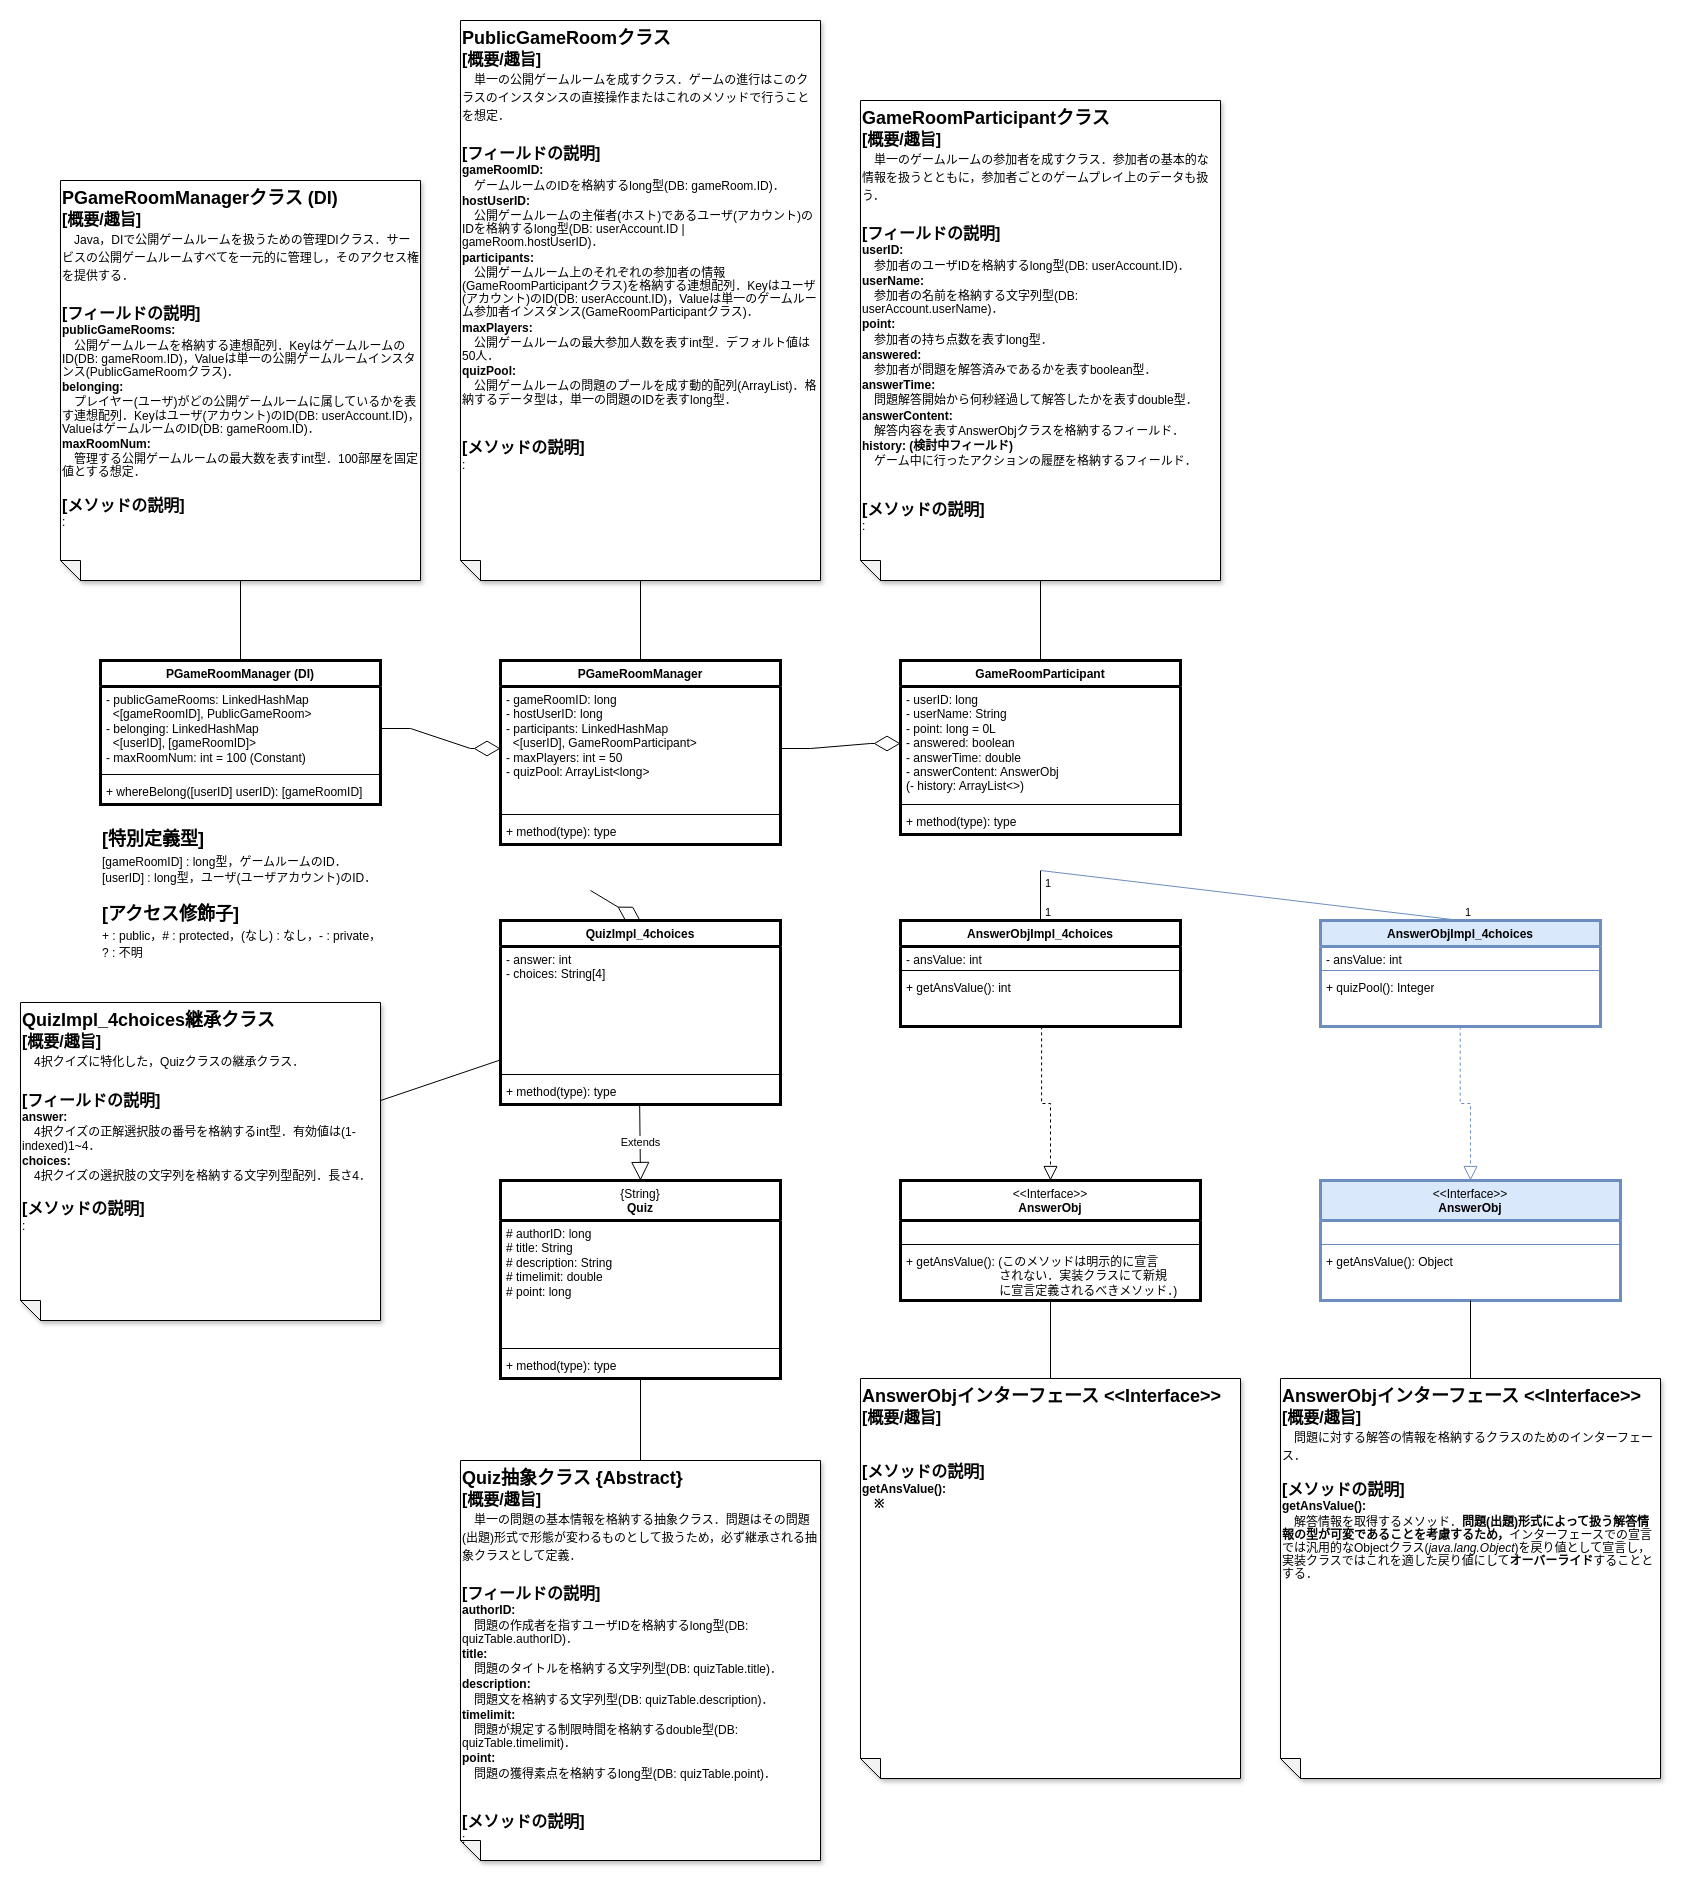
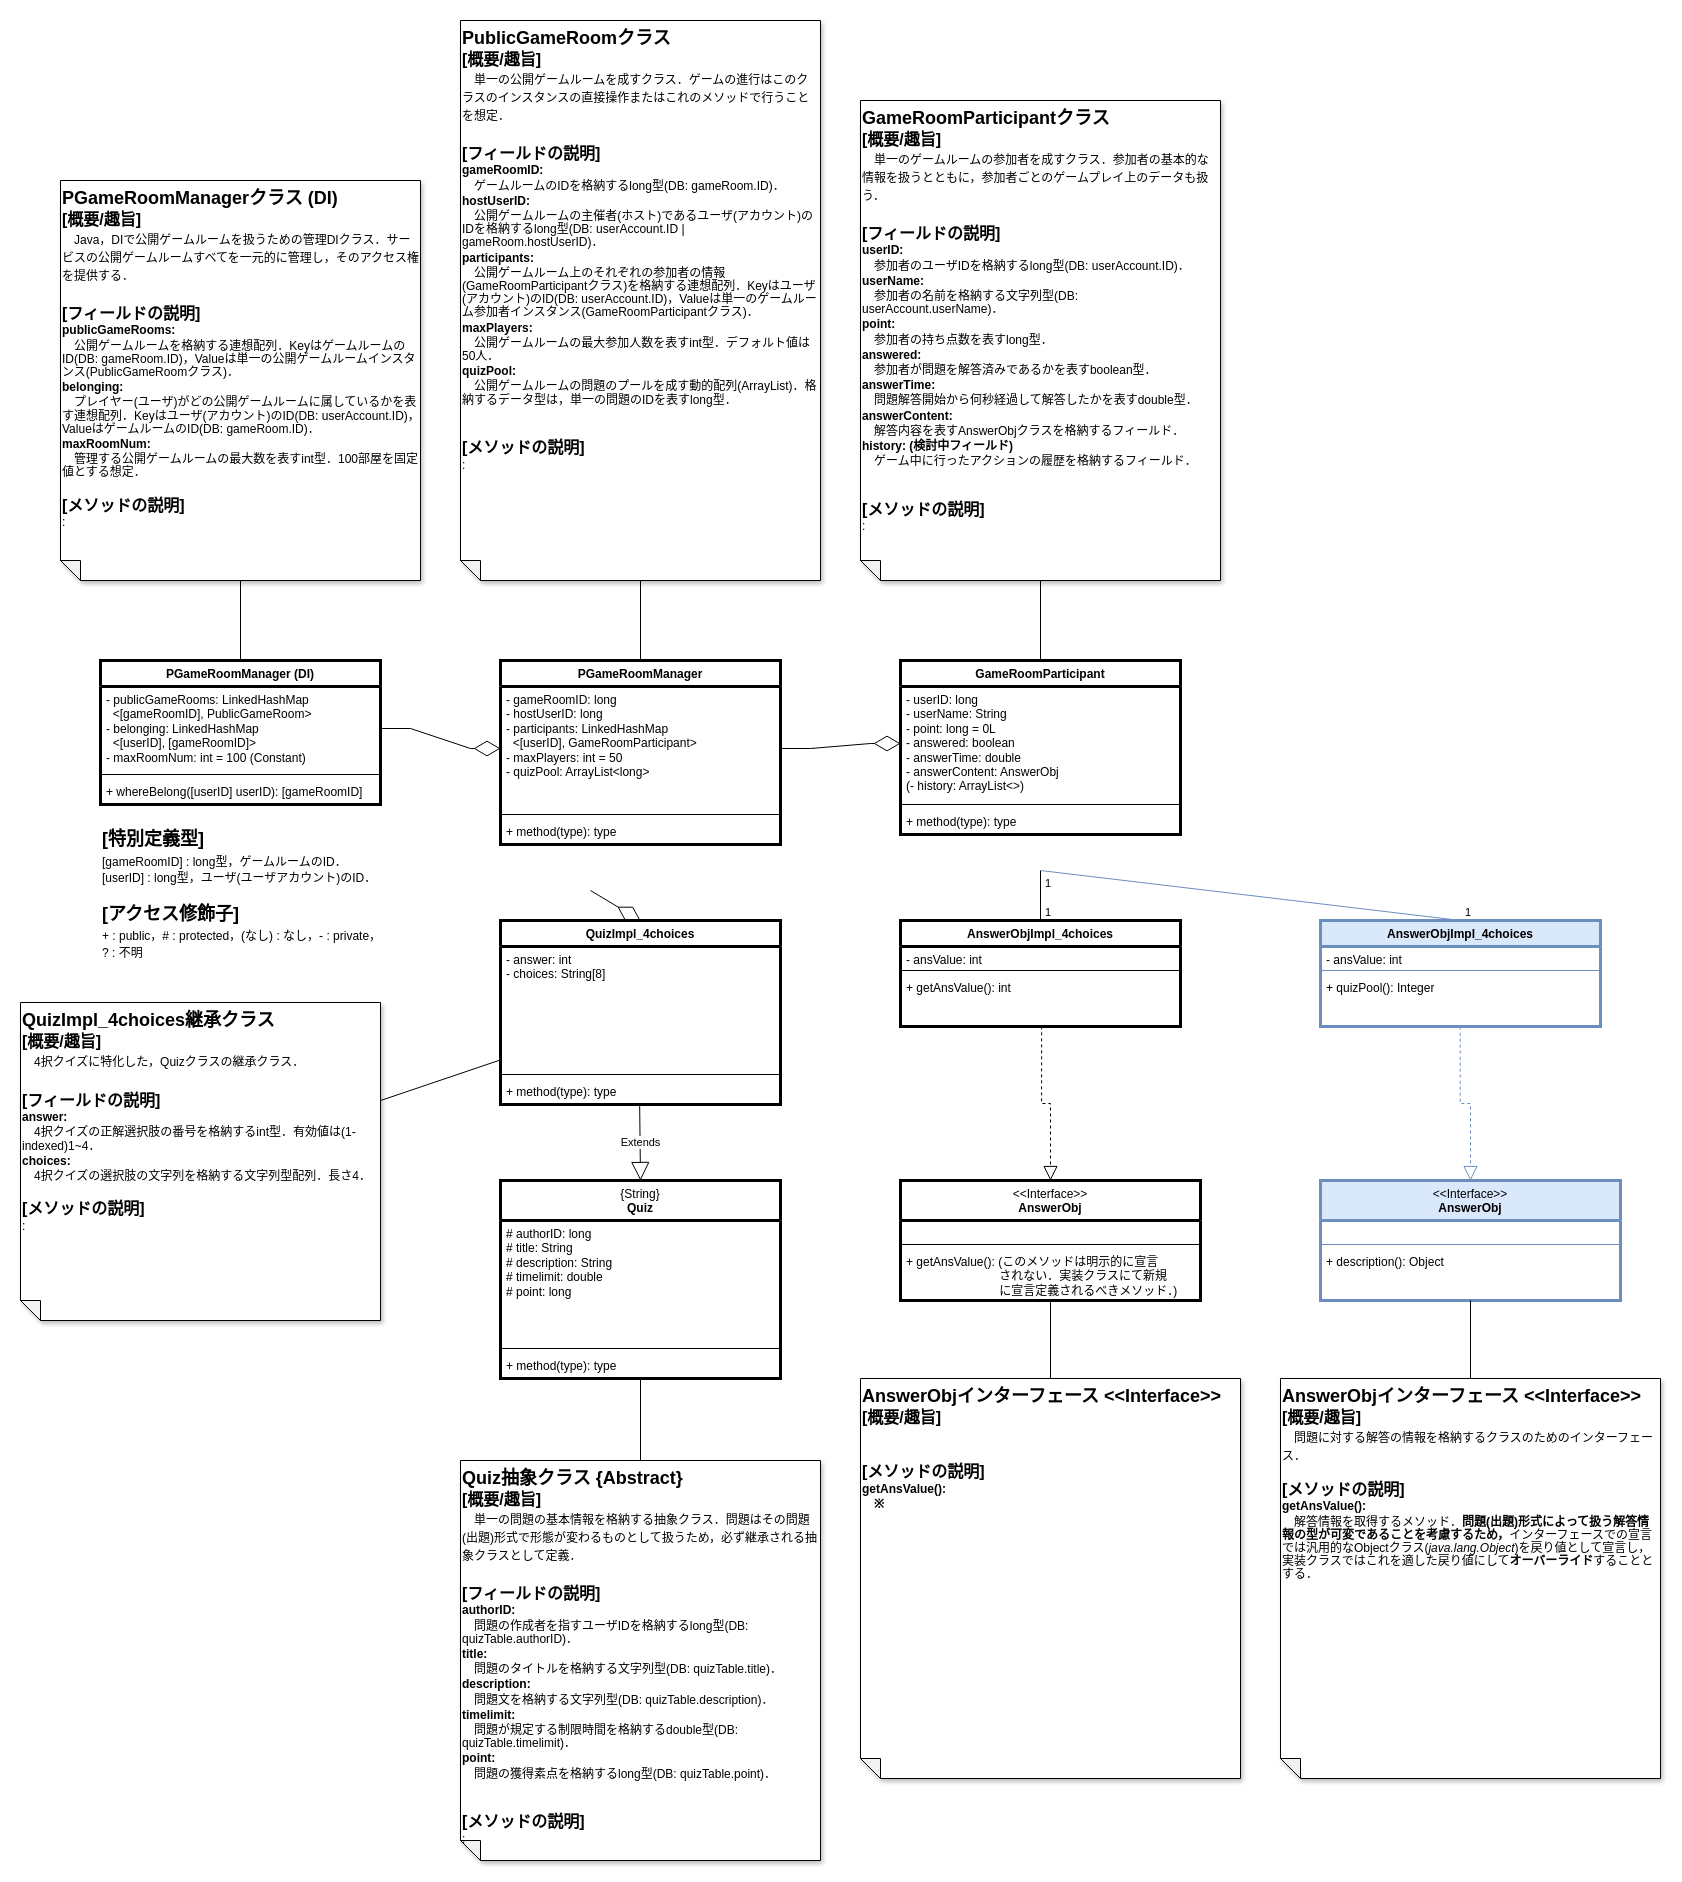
(566, 968) -> (566, 968)
(1398, 1263) -> (1396, 1263)
